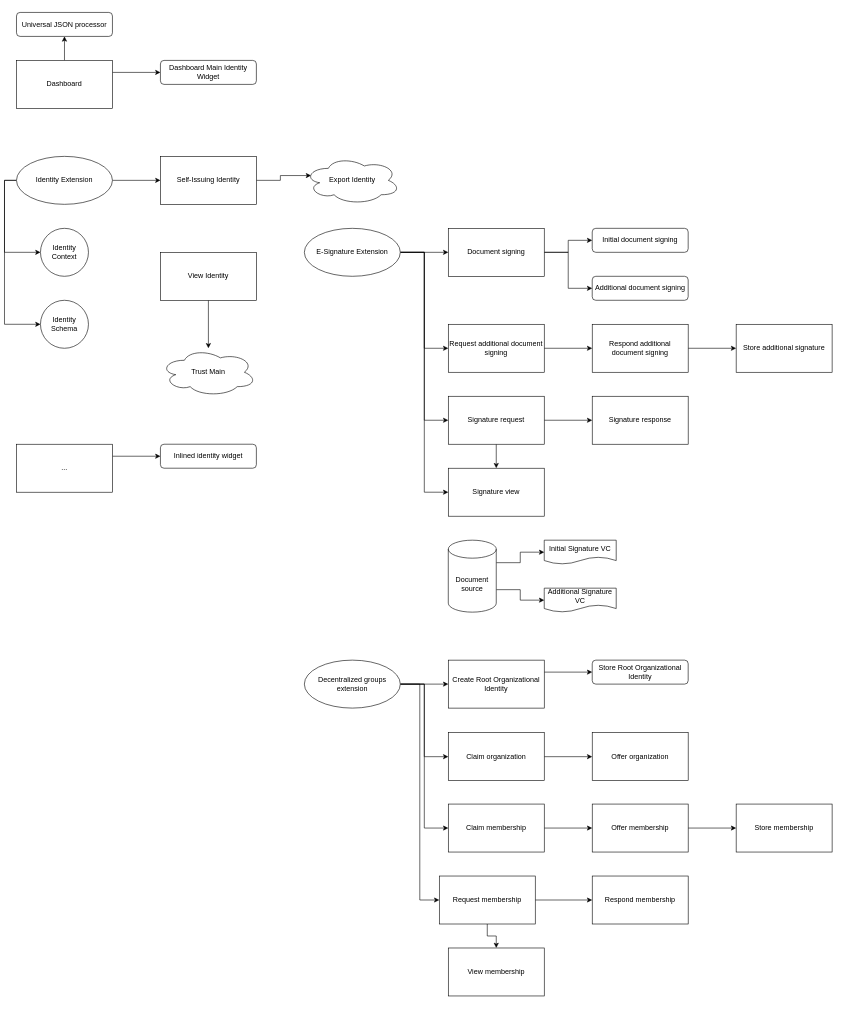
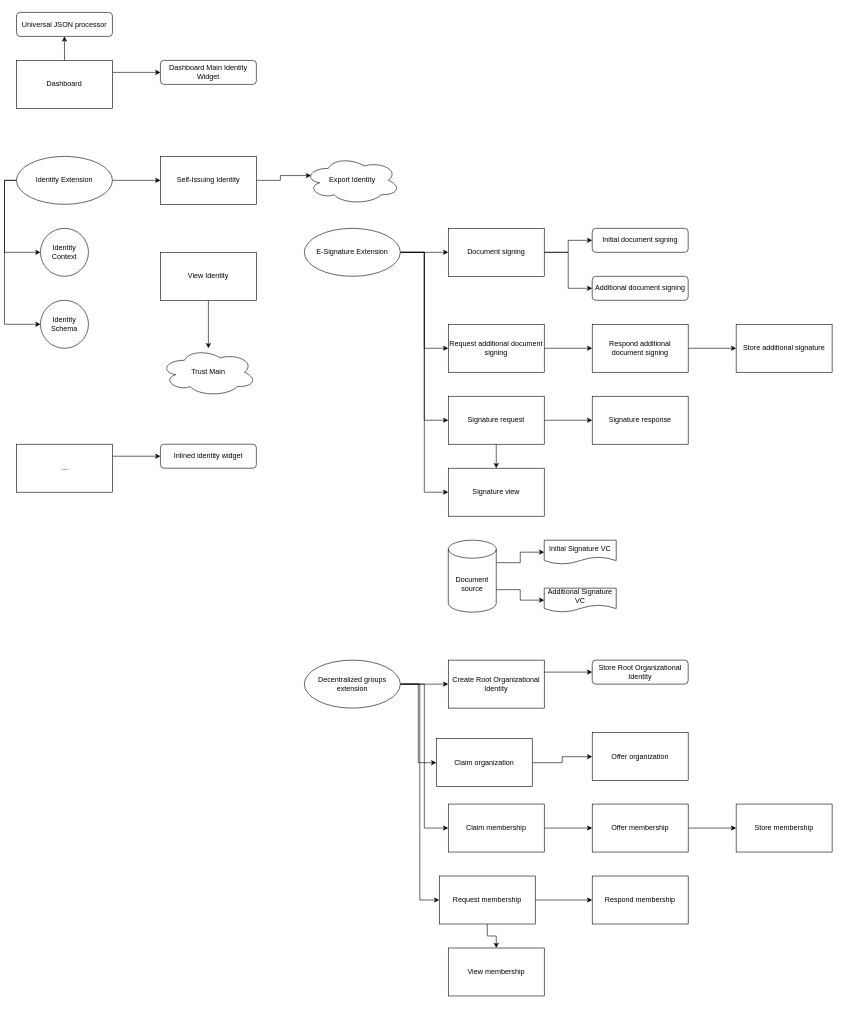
(497, 757) -> (485, 763)
